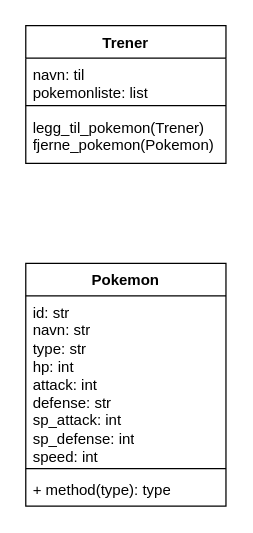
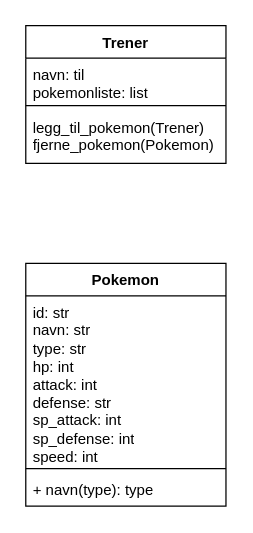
(111, 491) -> (103, 491)
